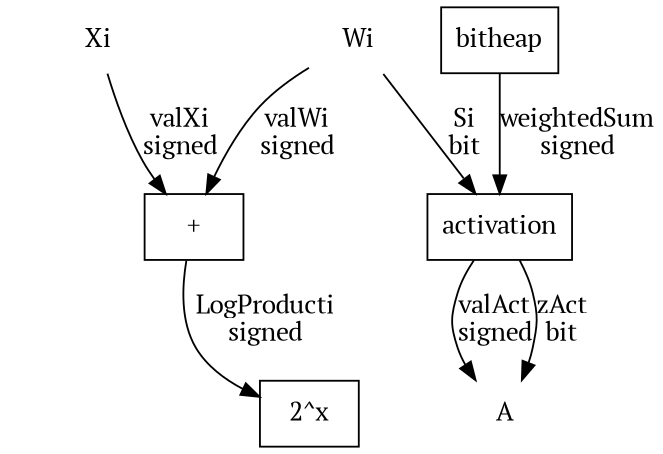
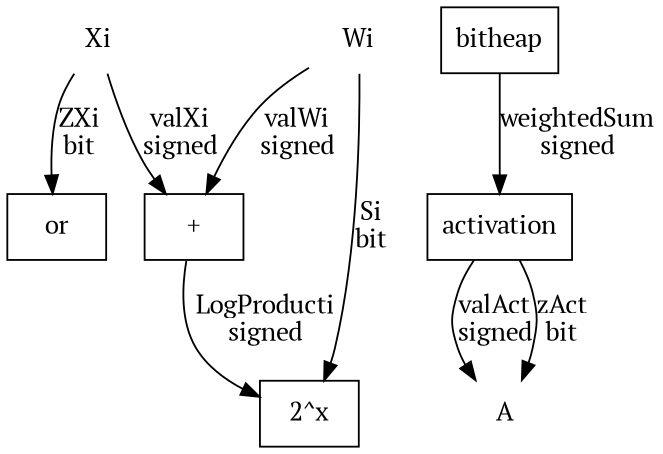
(424, 126) -> (354, 219)
none -> (57, 227)
